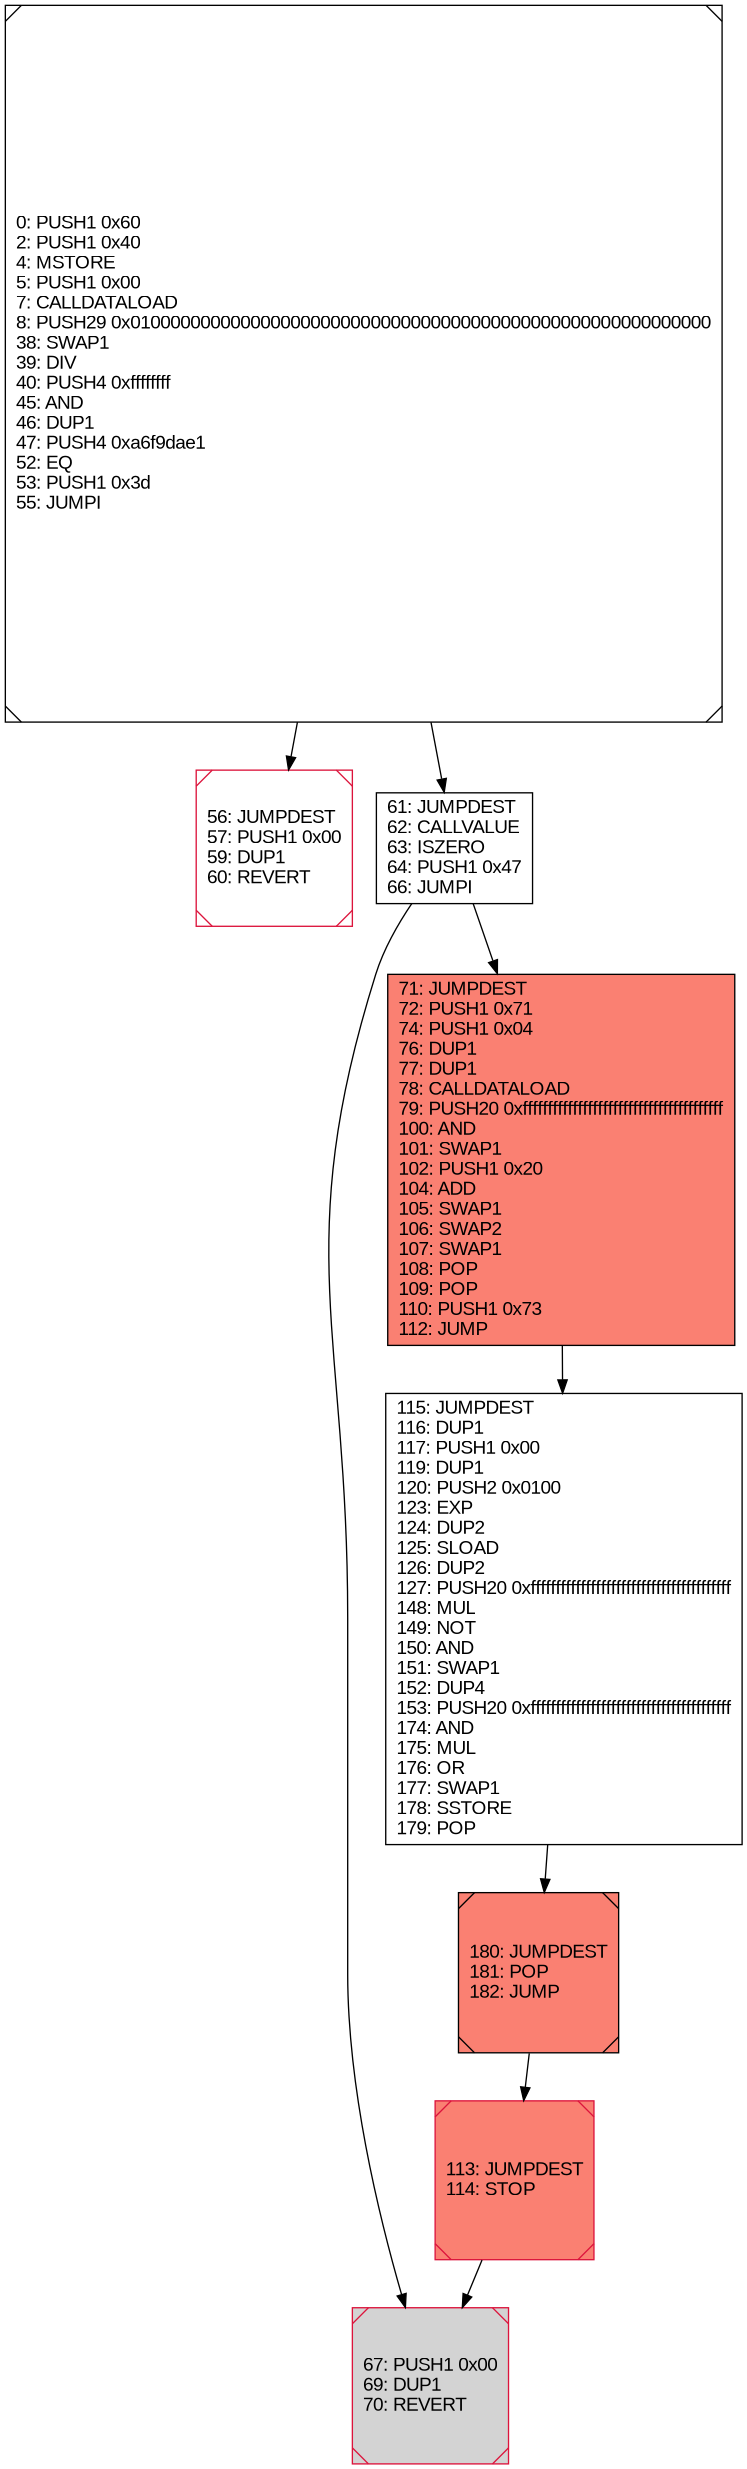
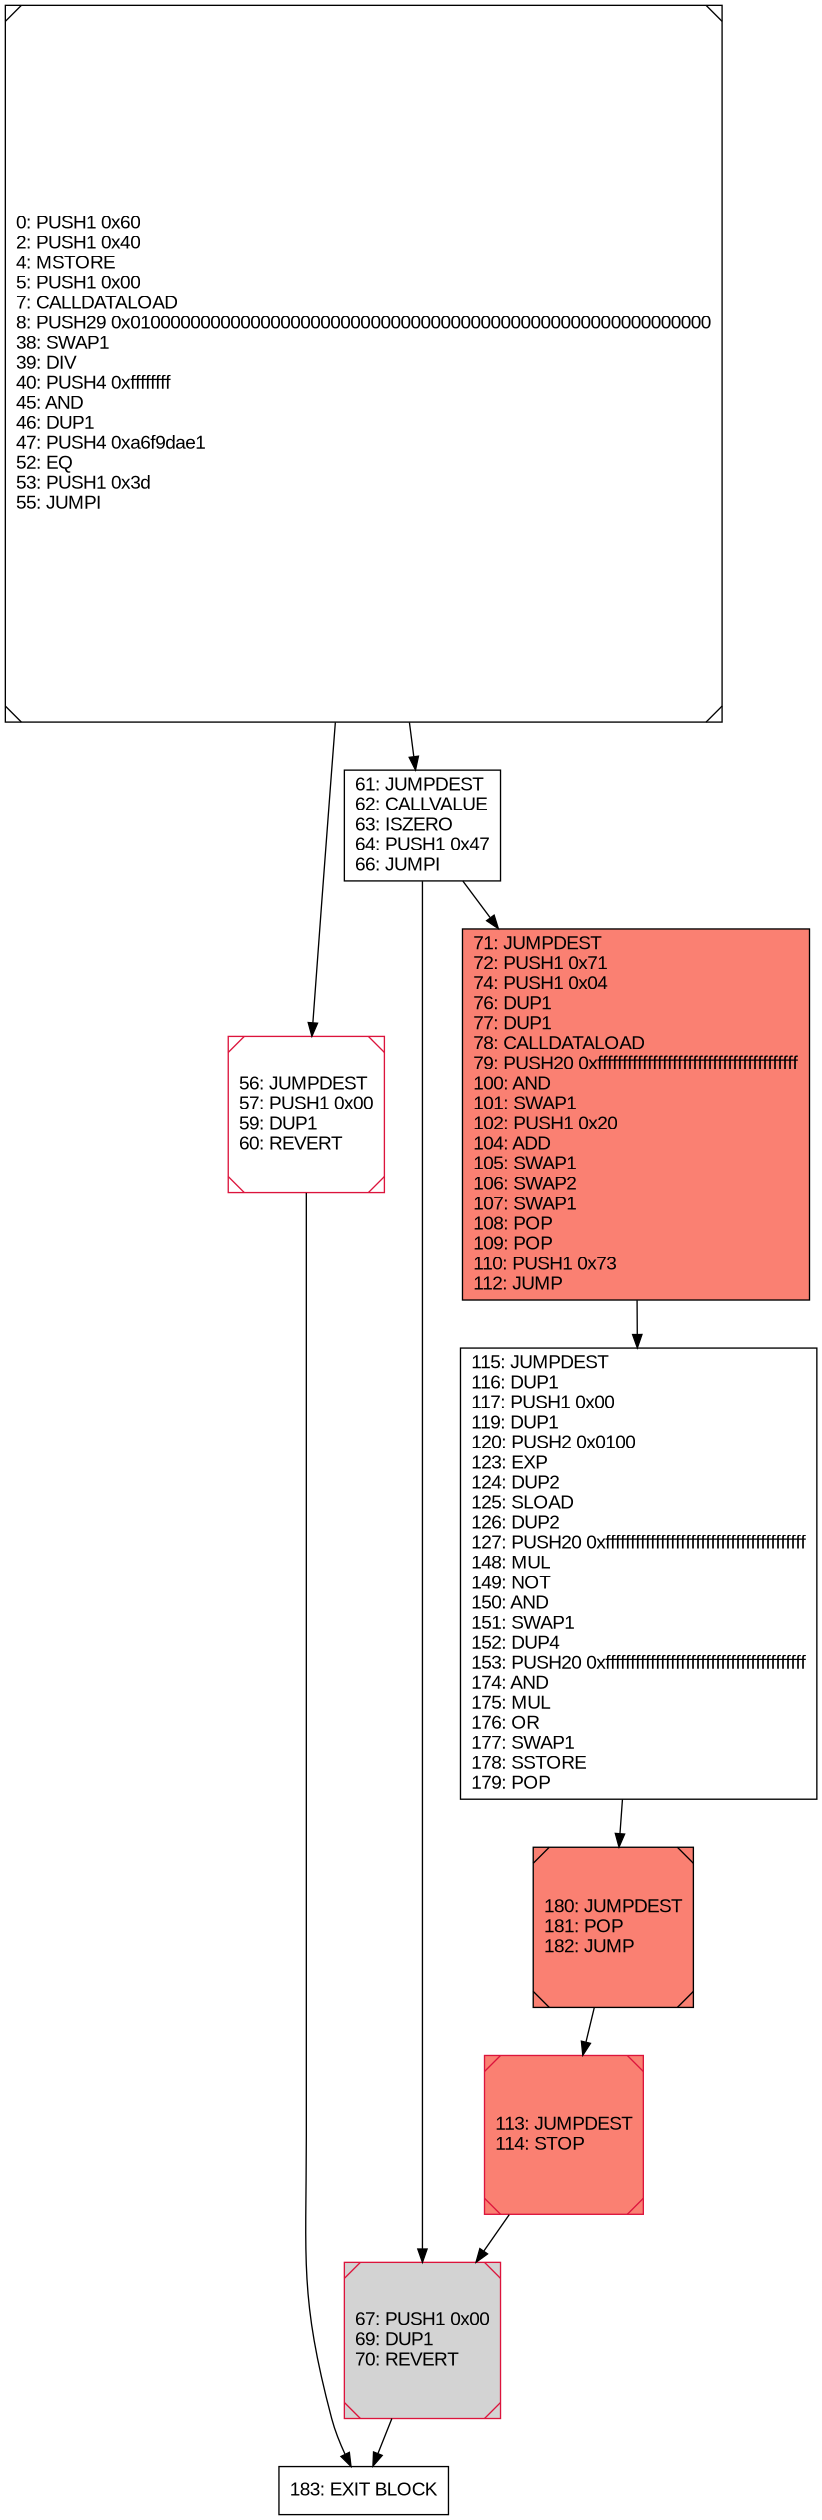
none -> (364, 2491)
